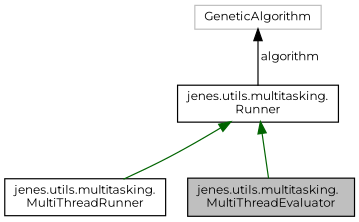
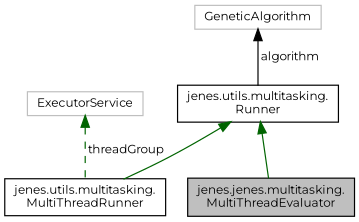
none -> (85, 104)
(271, 197) -> (271, 197)
